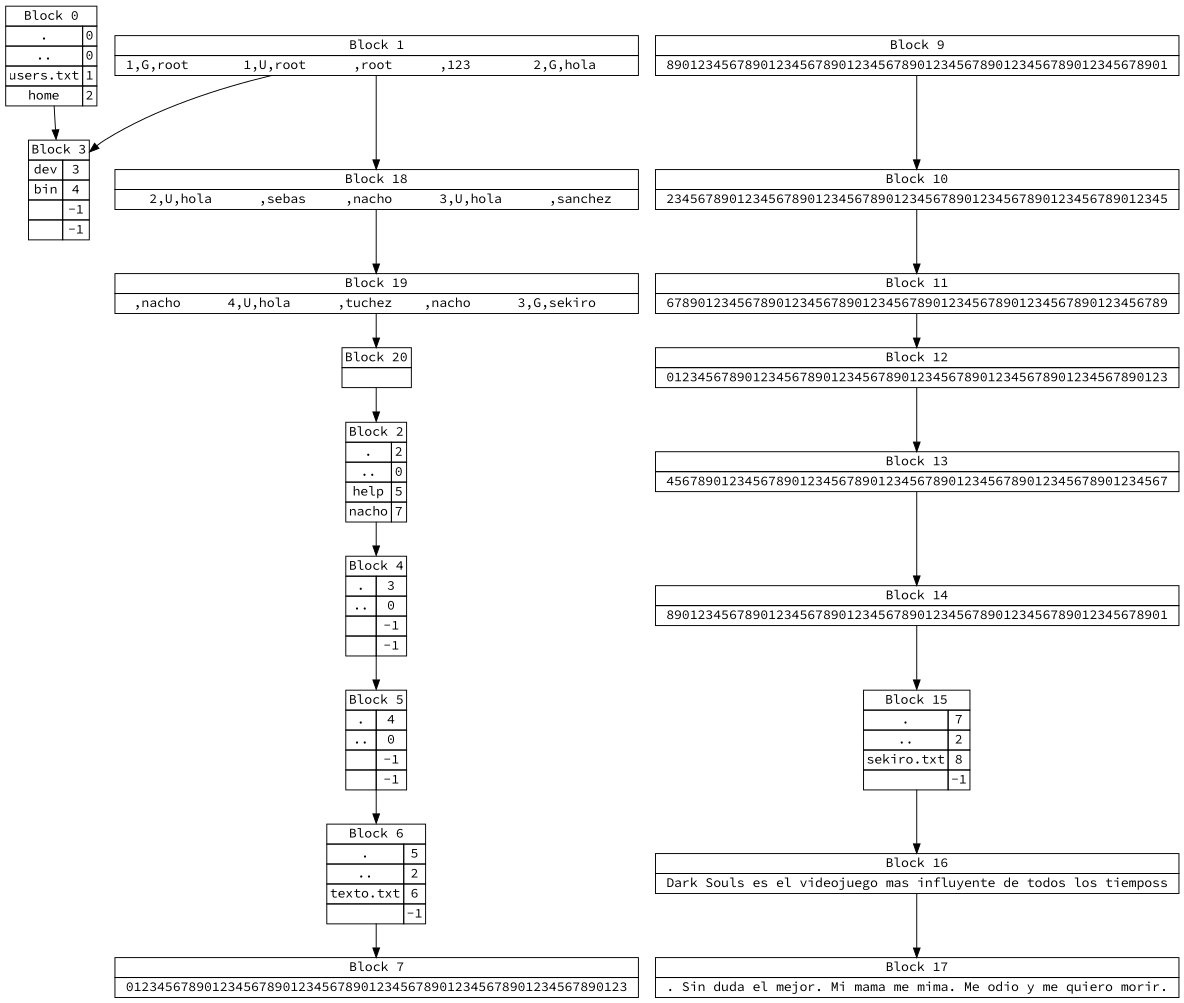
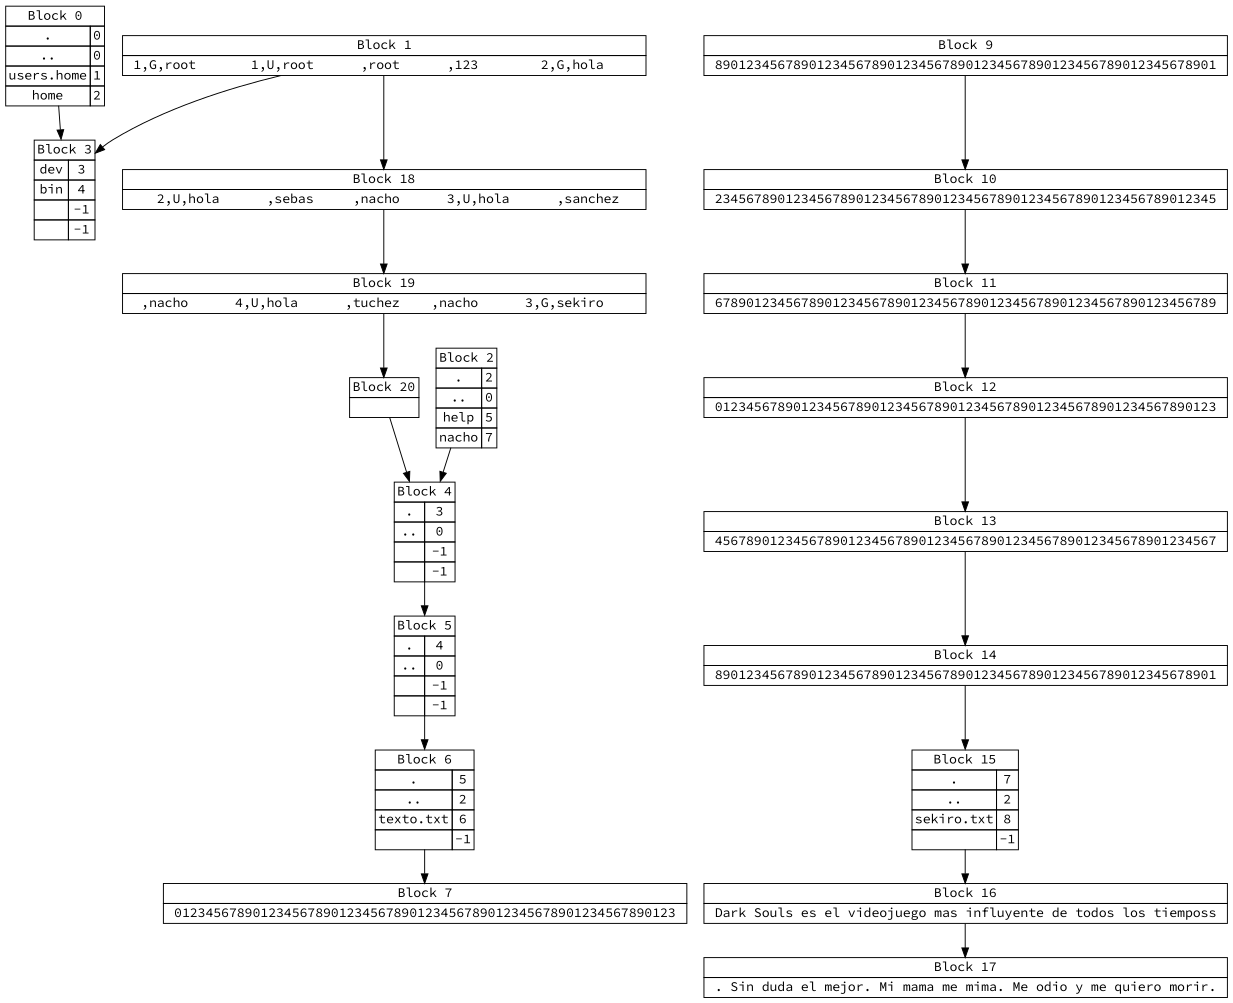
(44, 76) -> (48, 76)
(376, 400) -> (398, 445)
